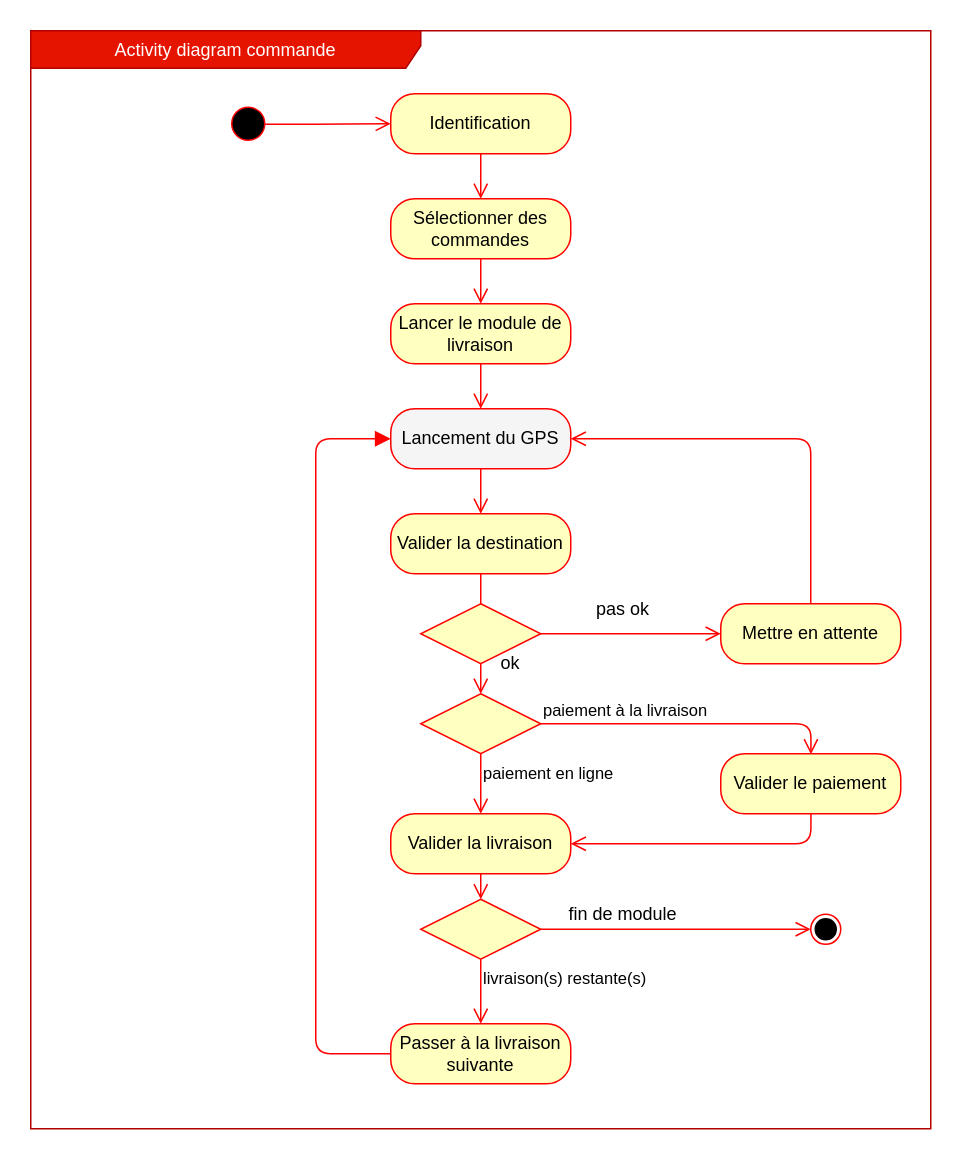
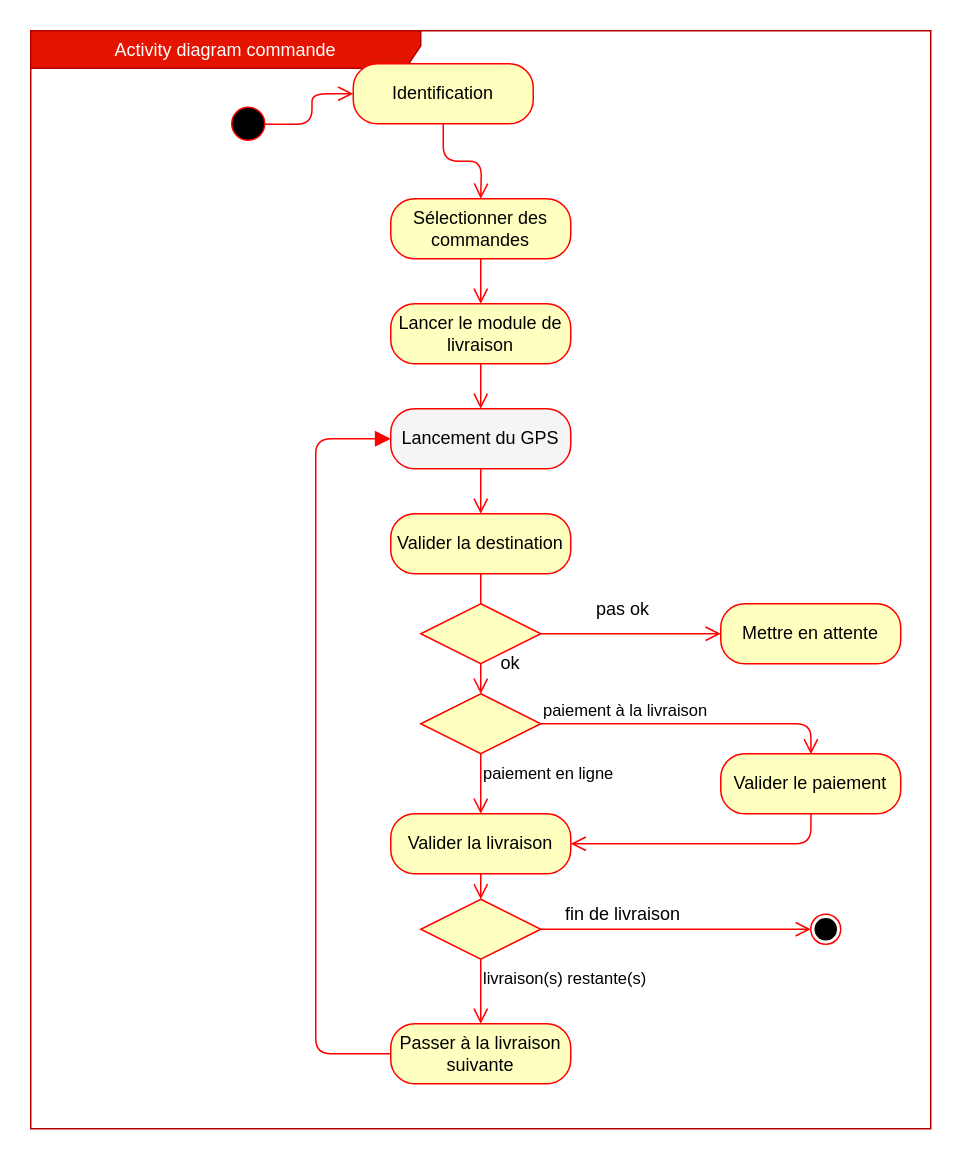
(481, 124) -> (443, 94)
(771, 439) -> none
(623, 914) -> (623, 914)
